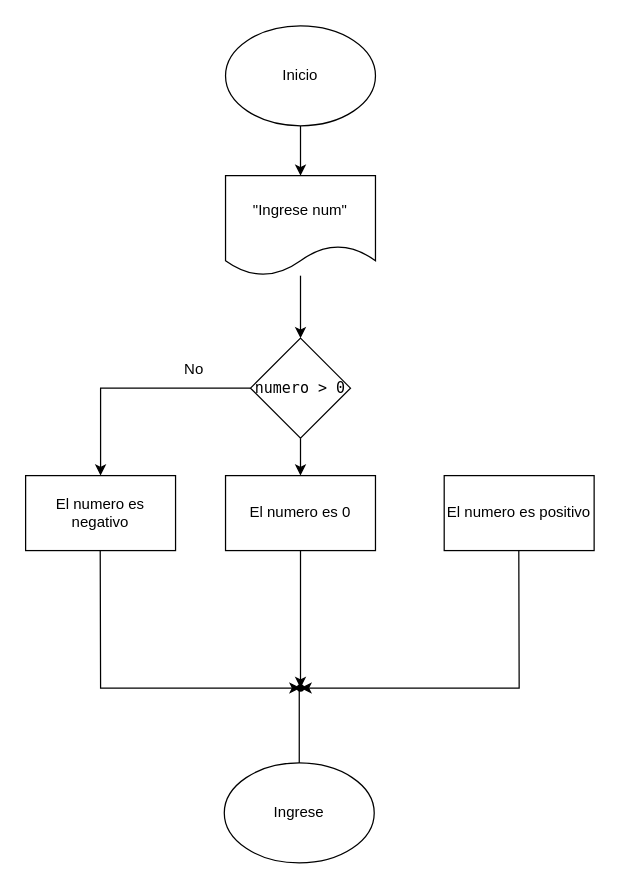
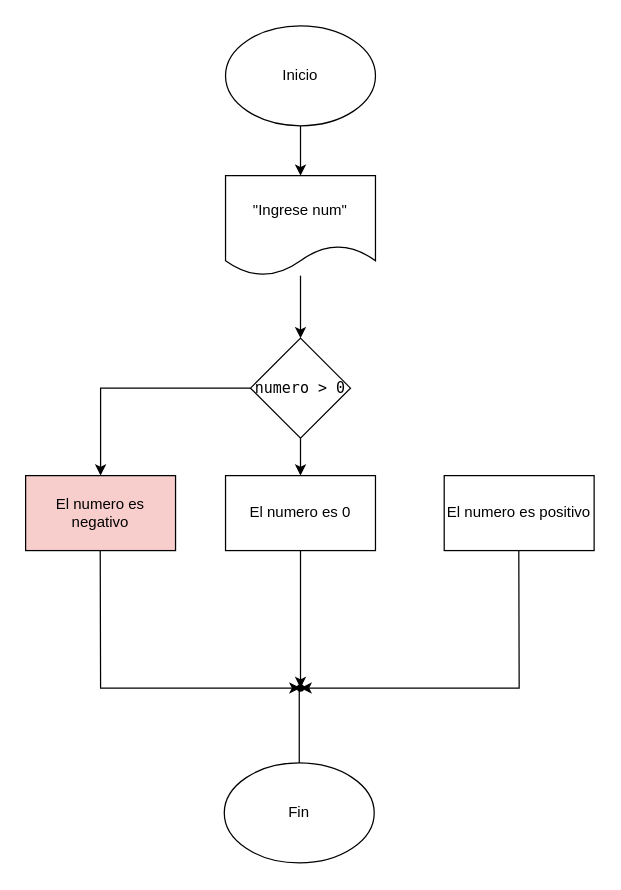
(194, 369) -> none
(101, 513) -> (101, 513)
(299, 813) -> (299, 813)
